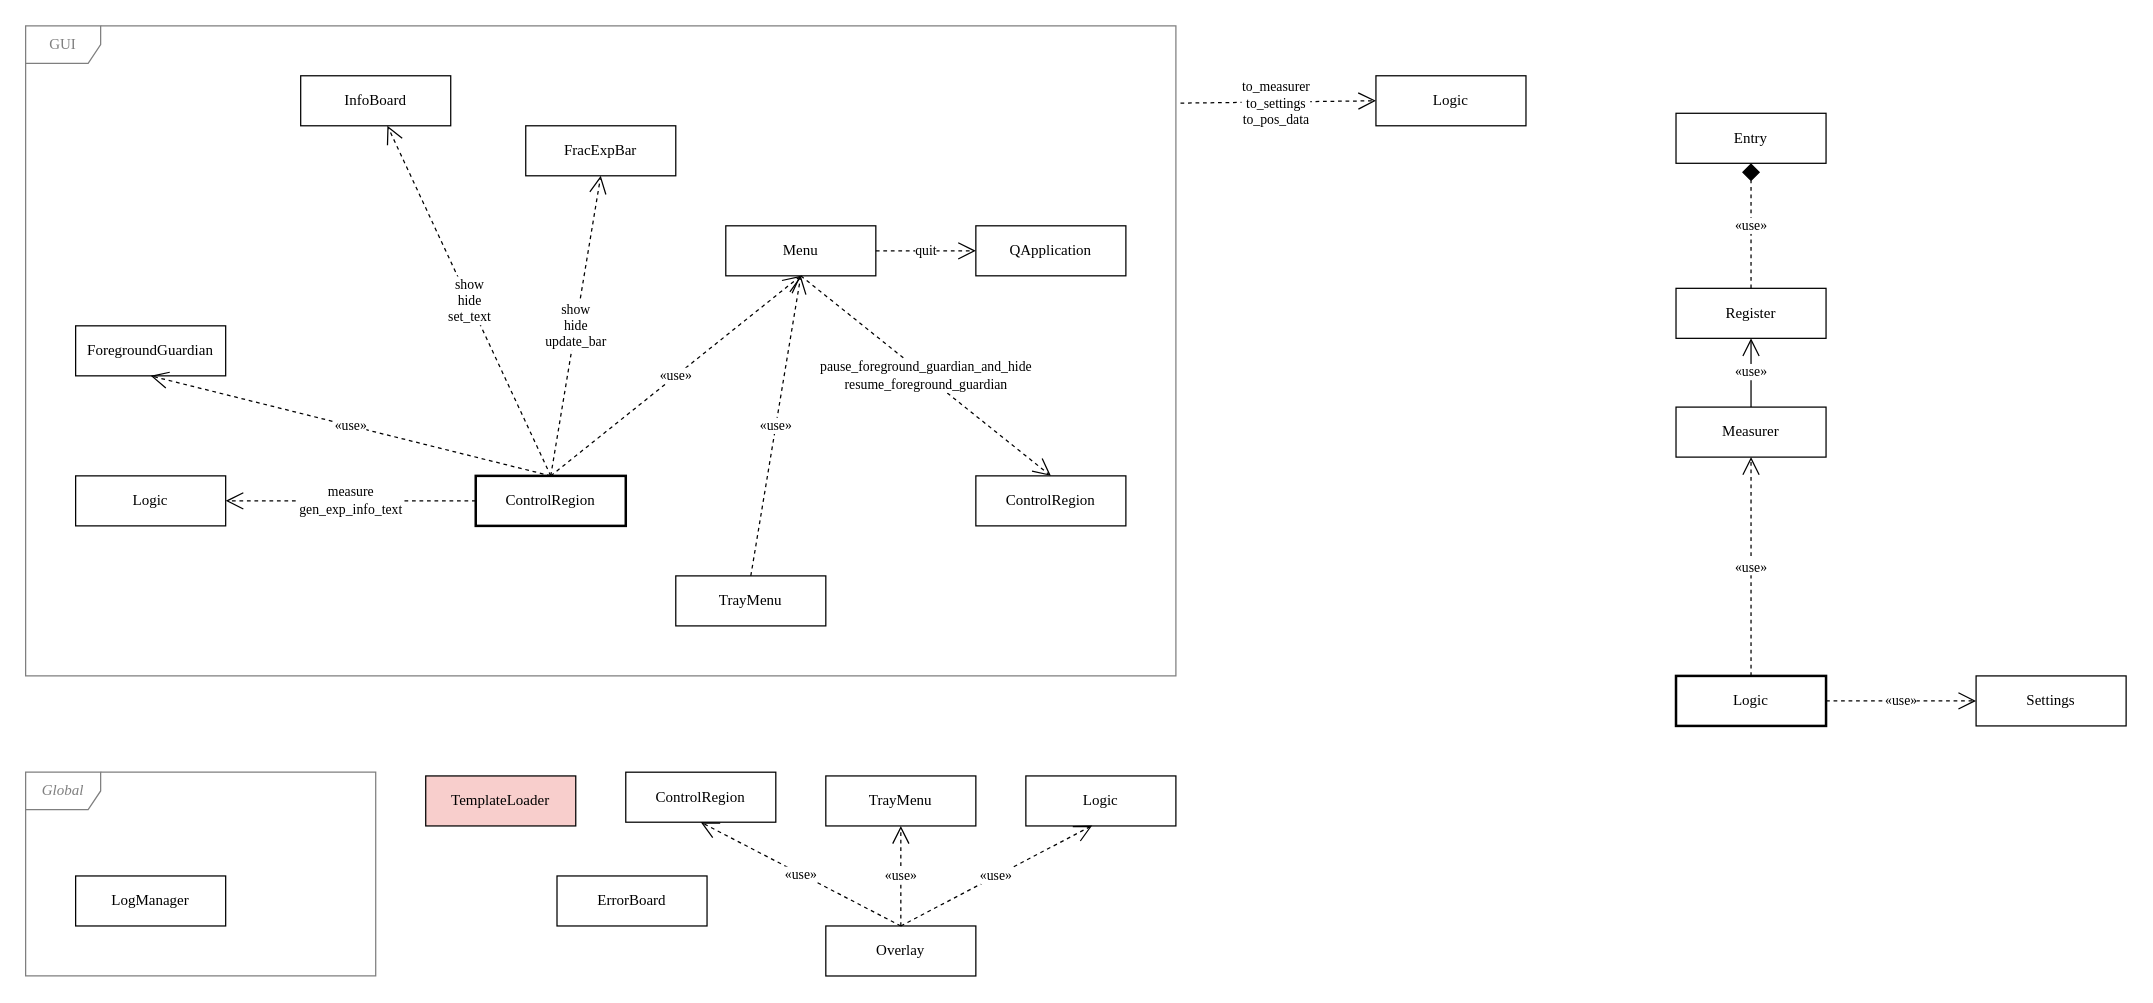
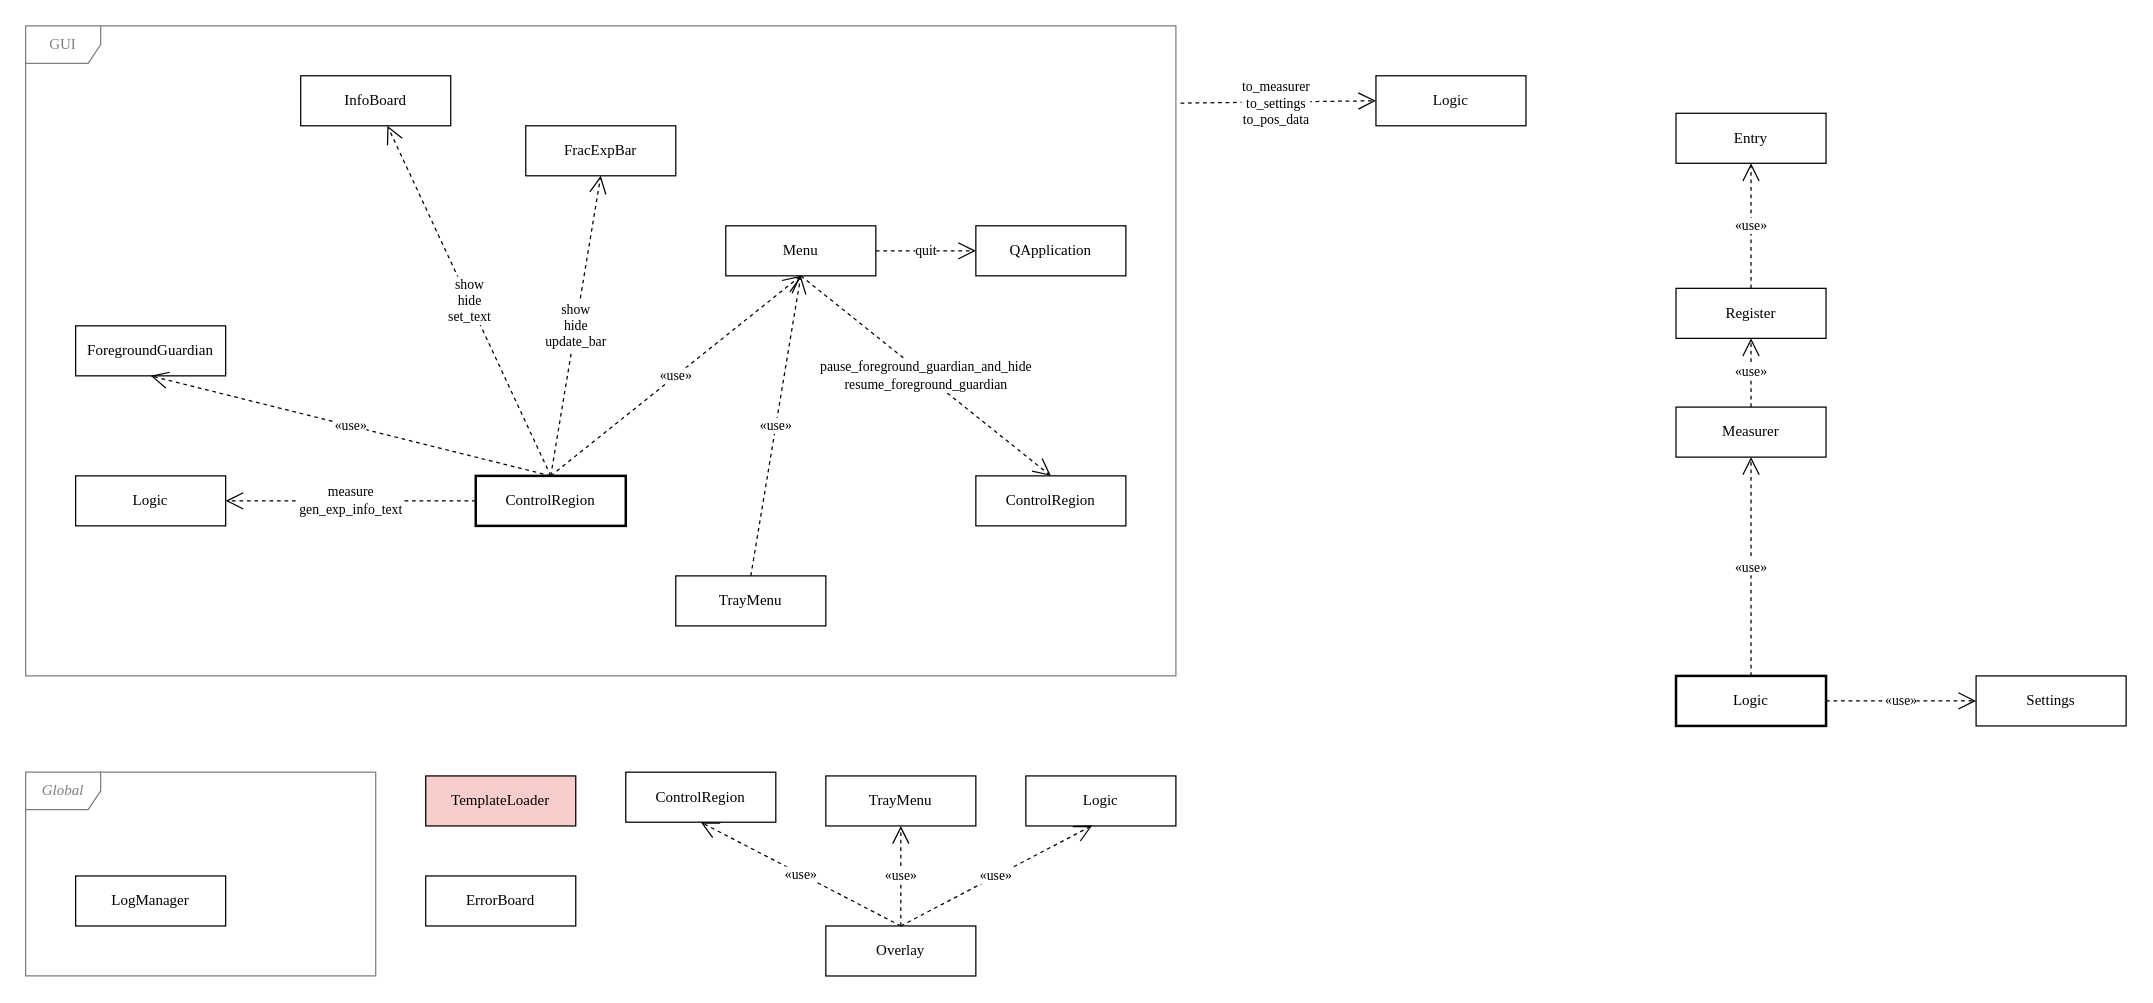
(1751, 181) -> (1751, 174)
(1751, 392) -> (1751, 392)
(632, 901) -> (501, 901)
